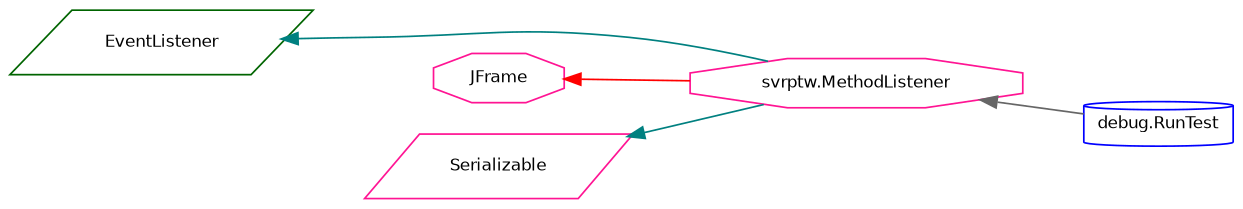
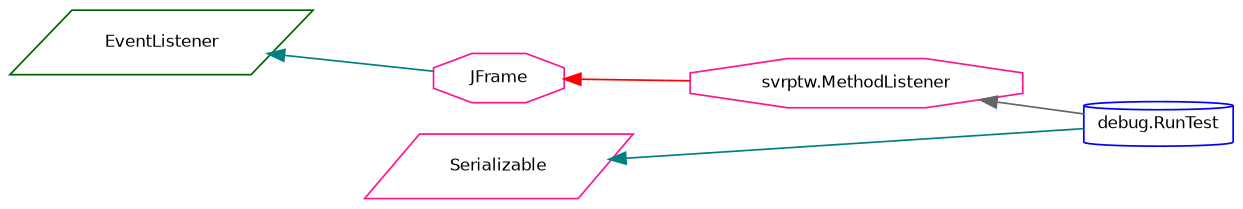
(534, 32) -> (359, 63)
(704, 119) -> (855, 143)
